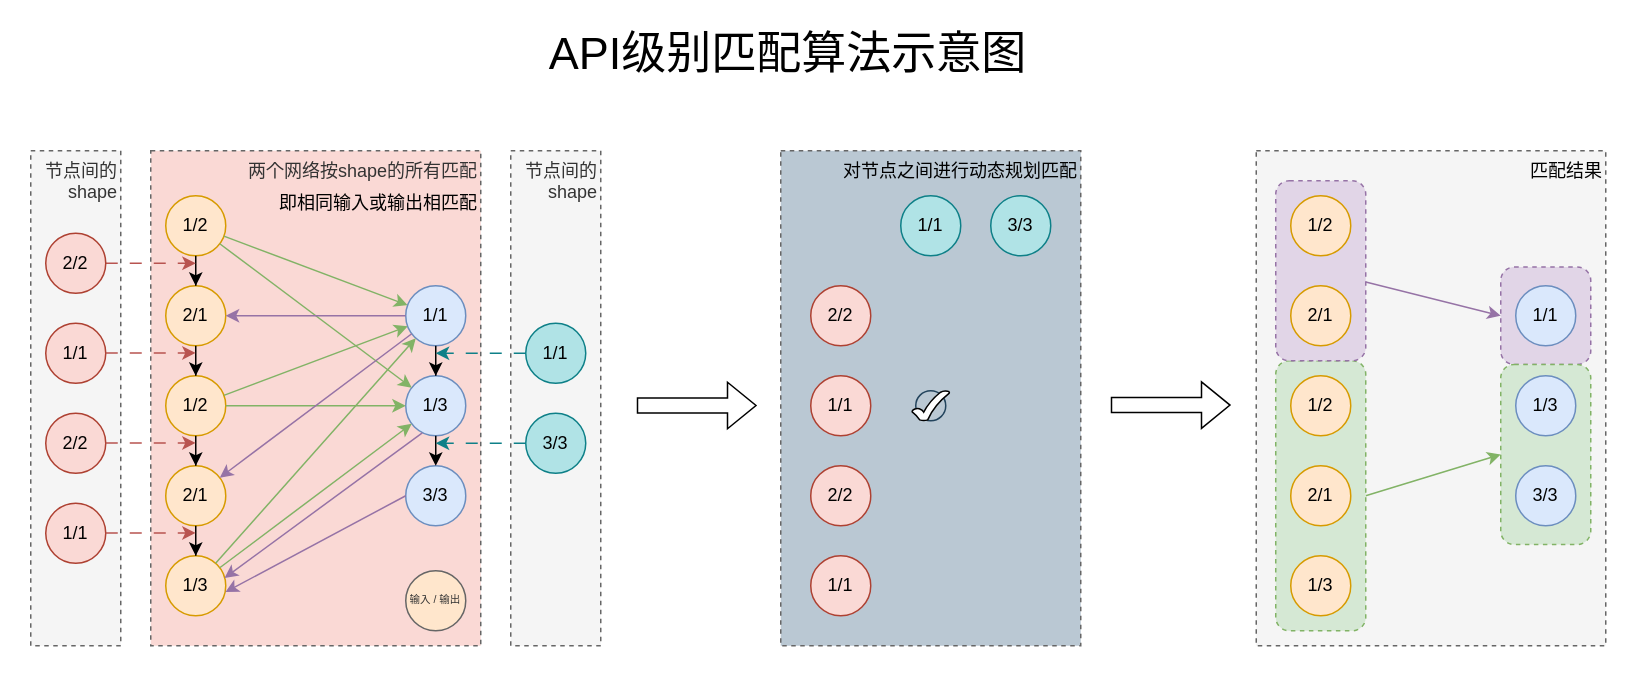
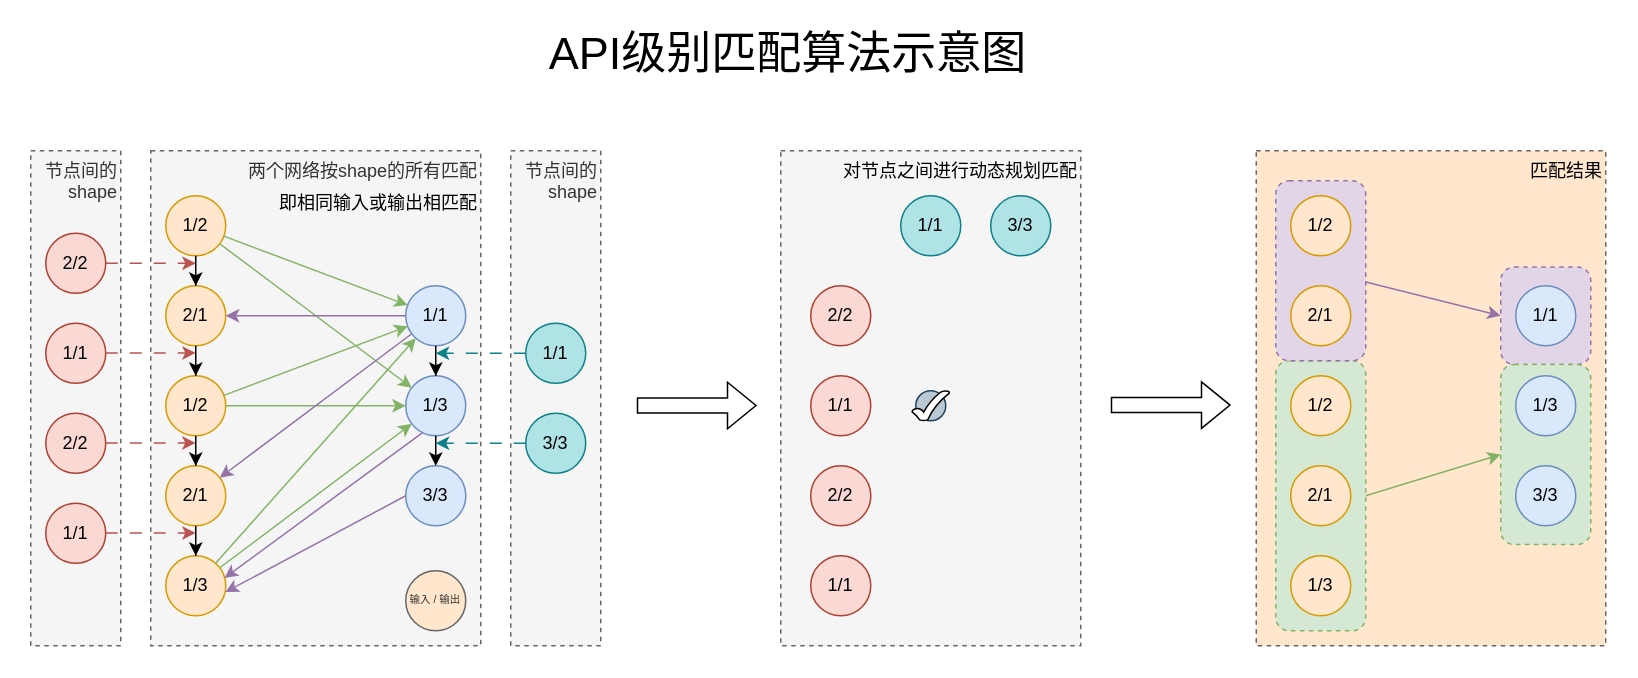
(961, 172) -> (961, 172)
(316, 398) -> (316, 398)
(1431, 398) -> (1431, 398)
